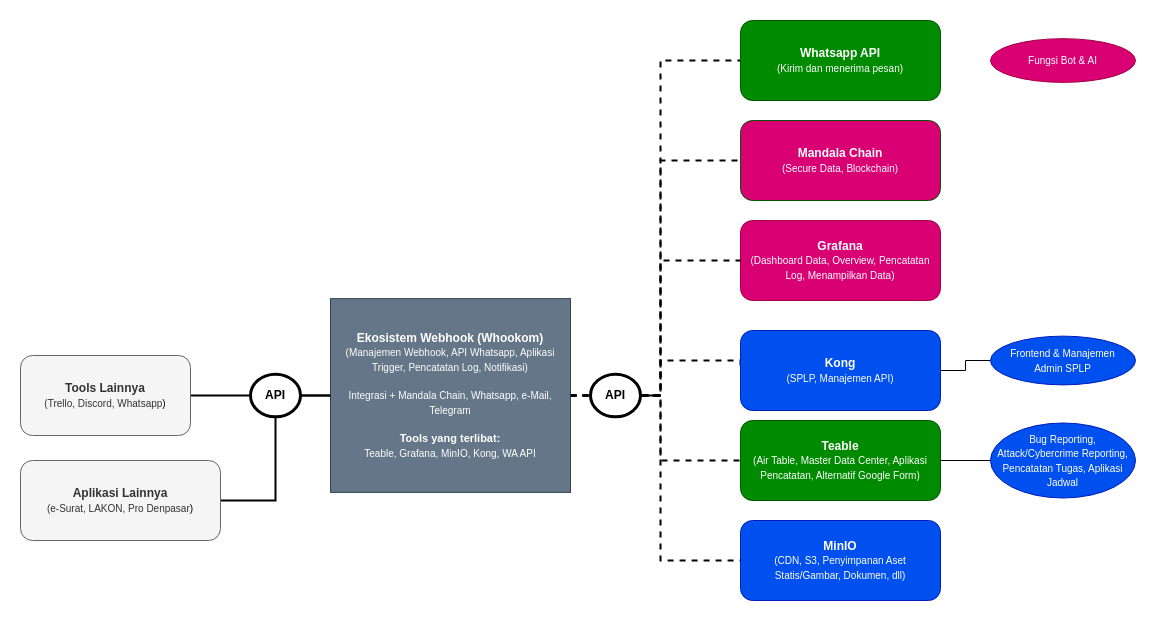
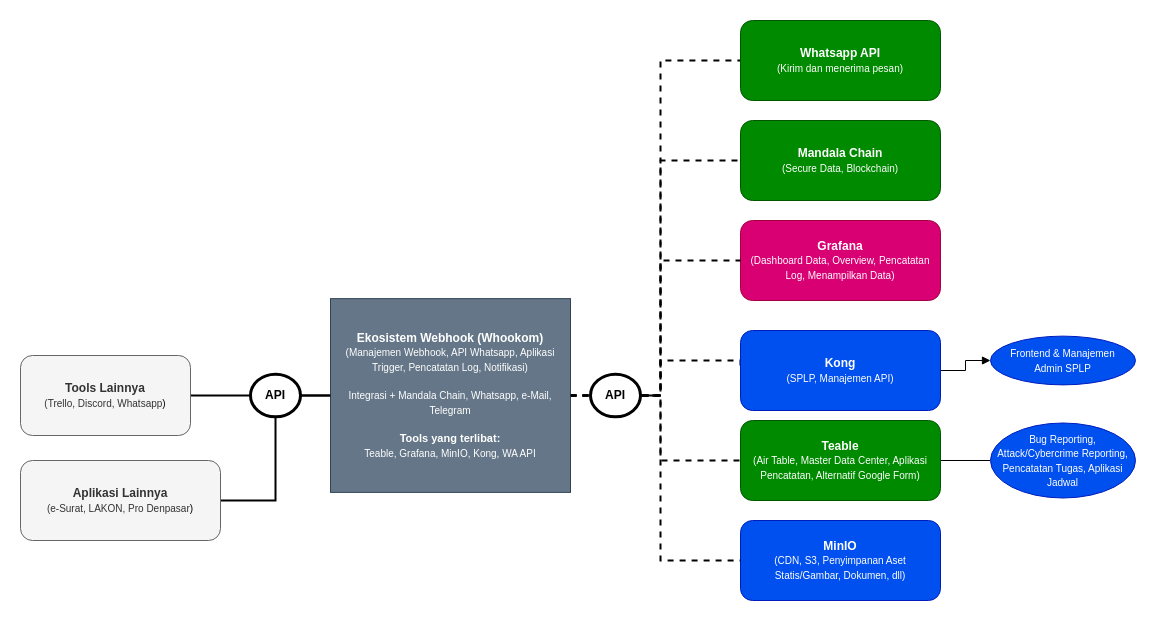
(1063, 61) -> none
(841, 161) -> (841, 161)
(984, 361) -> (981, 361)
